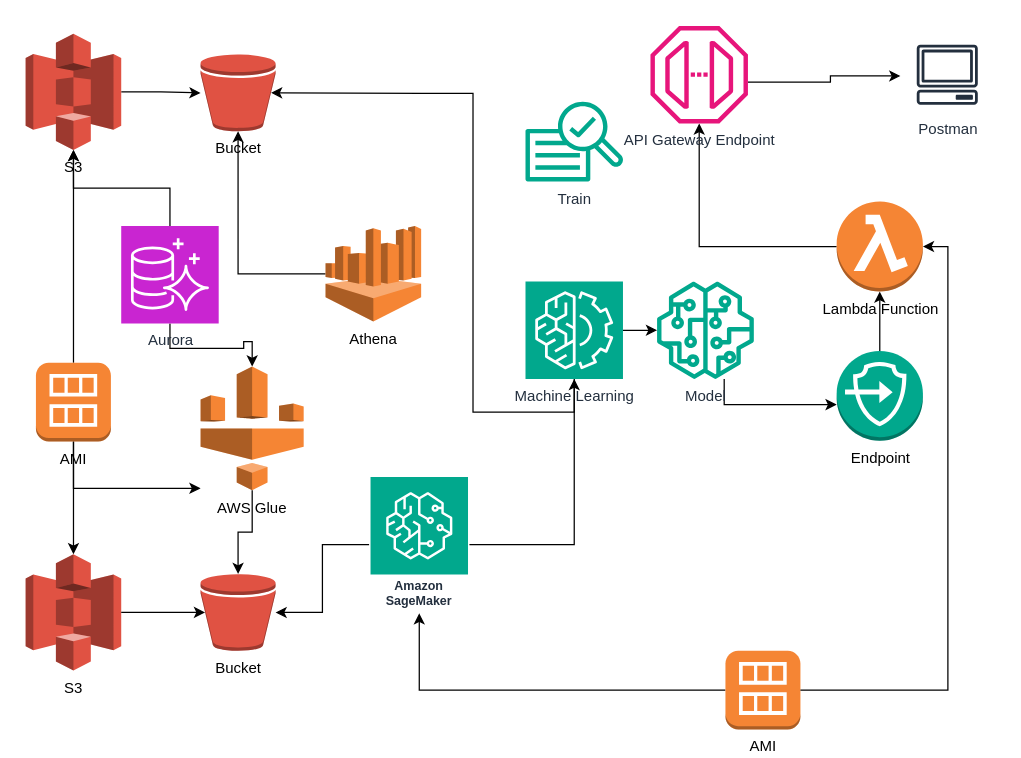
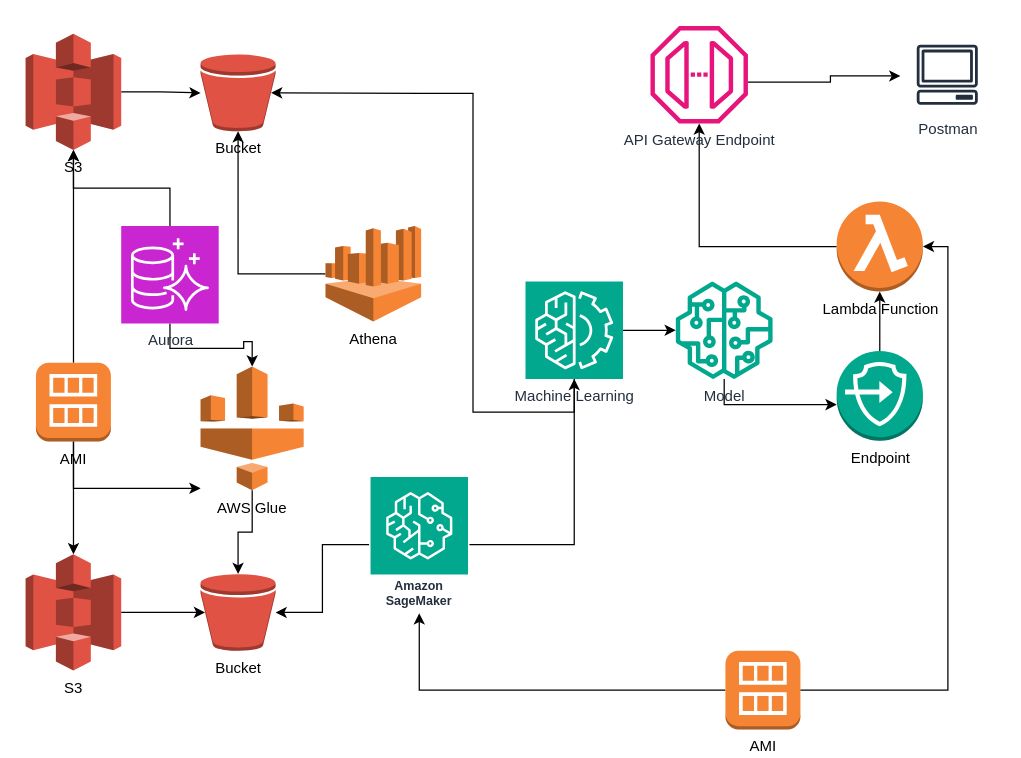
(574, 141) -> none
(706, 330) -> (724, 330)
